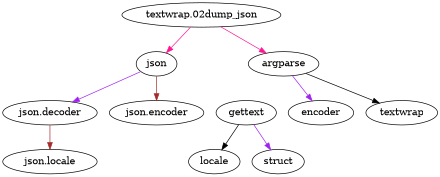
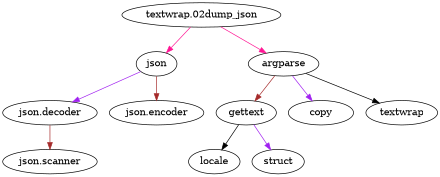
none -> (267, 86)
(321, 113) -> (321, 113)
(50, 162) -> (50, 162)
